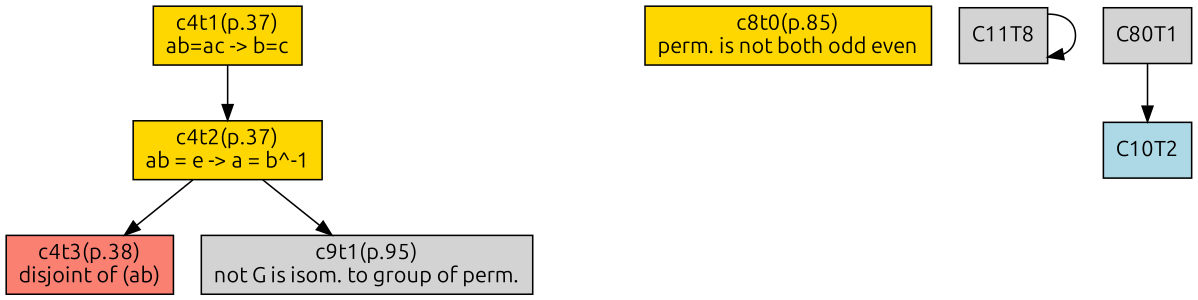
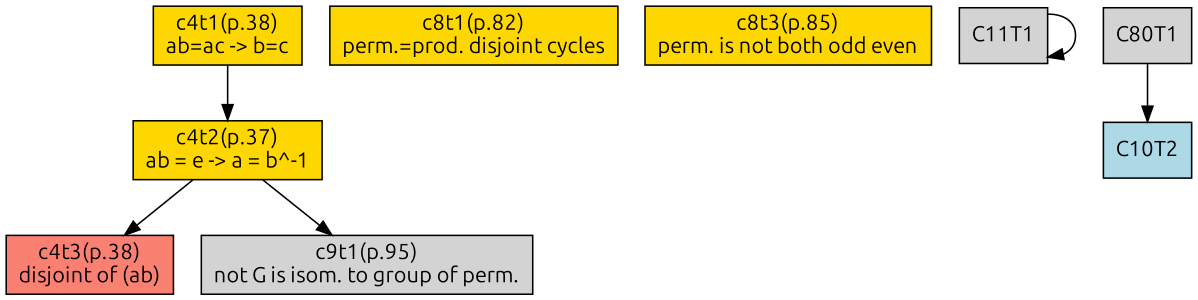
(228, 36) -> (228, 36)
none -> (474, 36)
(788, 36) -> (788, 36)
(1004, 36) -> (1004, 36)
